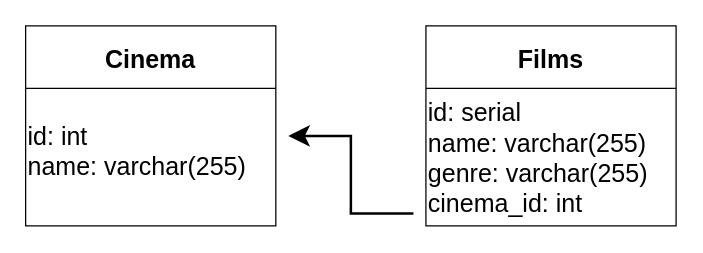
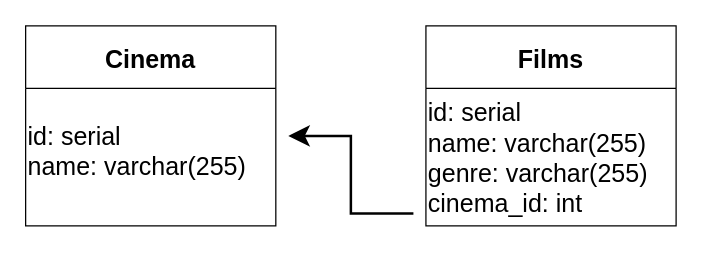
(112, 151) -> (112, 151)
